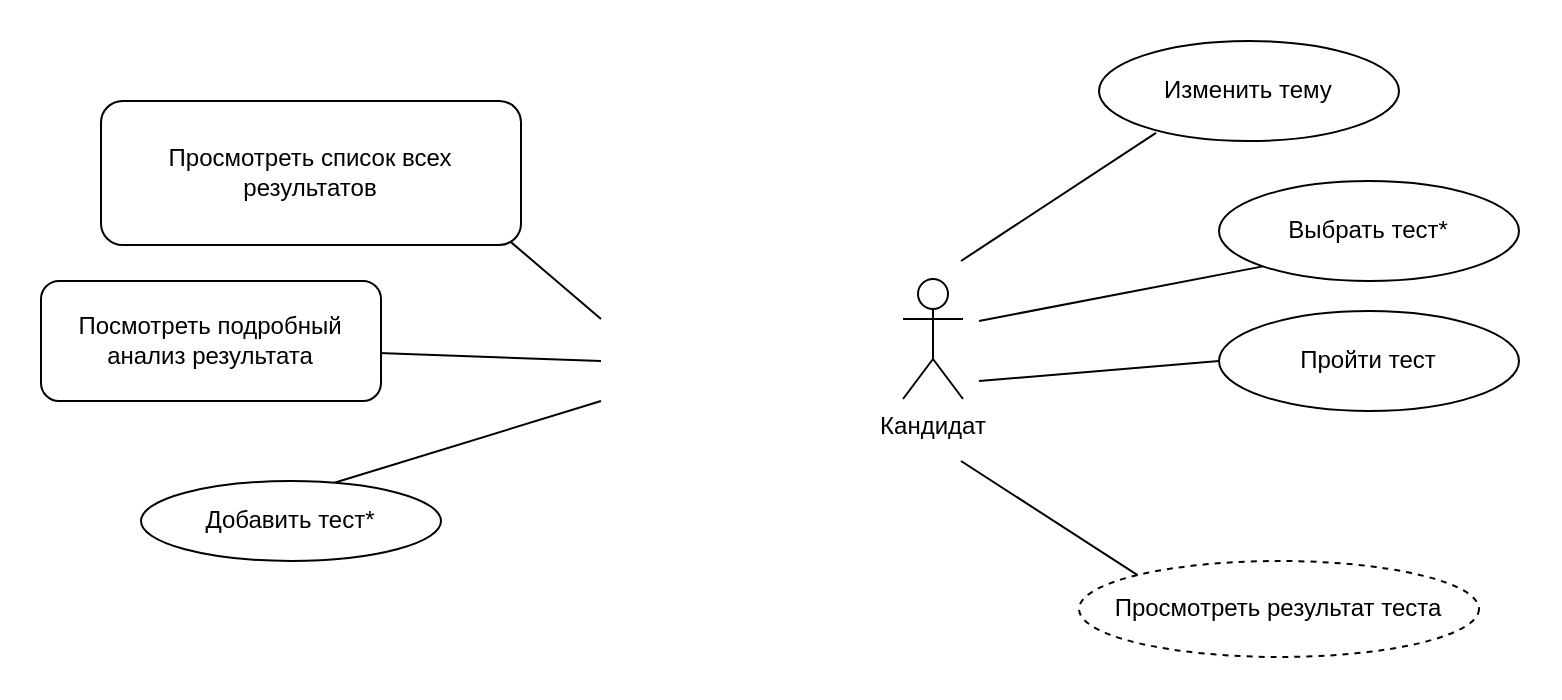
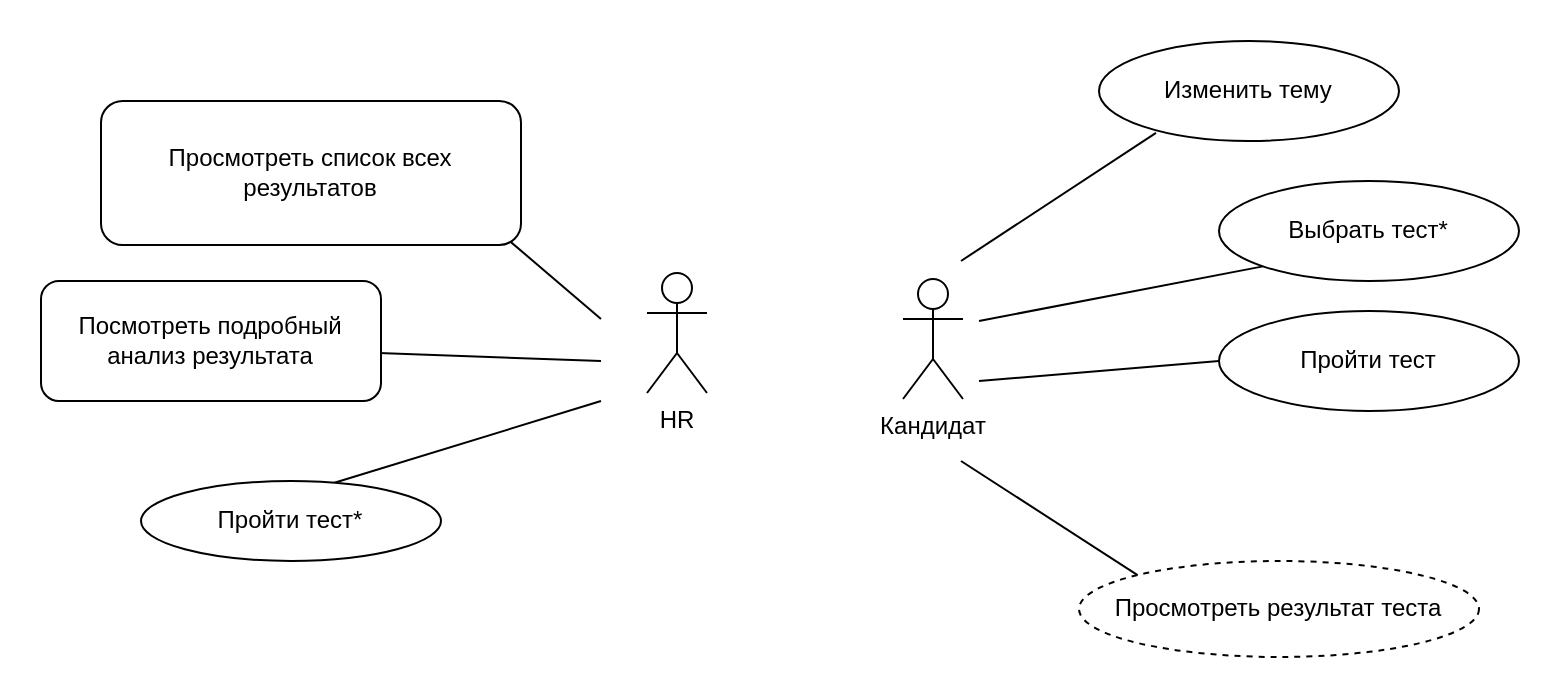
none -> (677, 333)
(291, 521) -> (291, 521)
